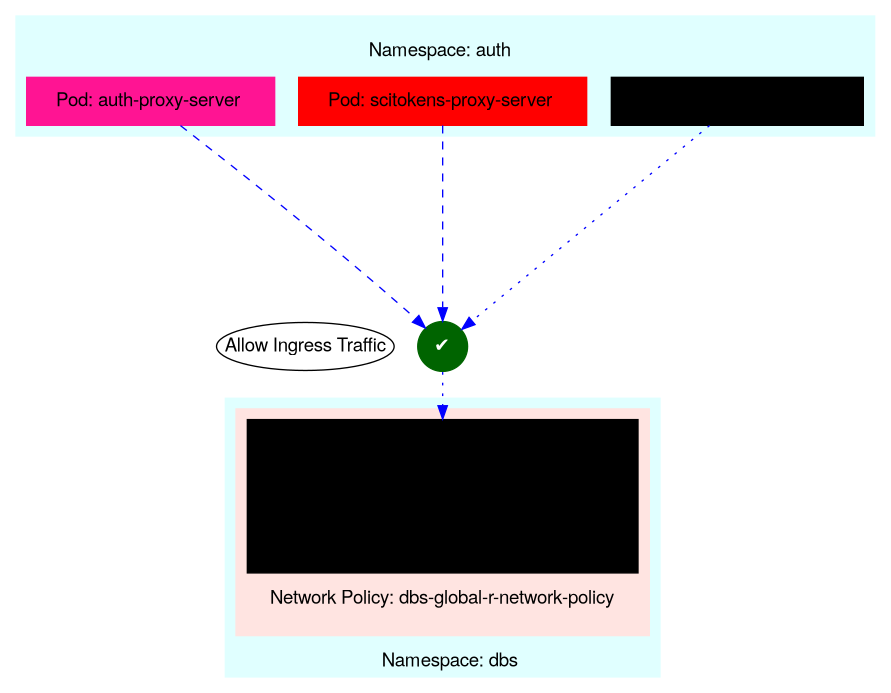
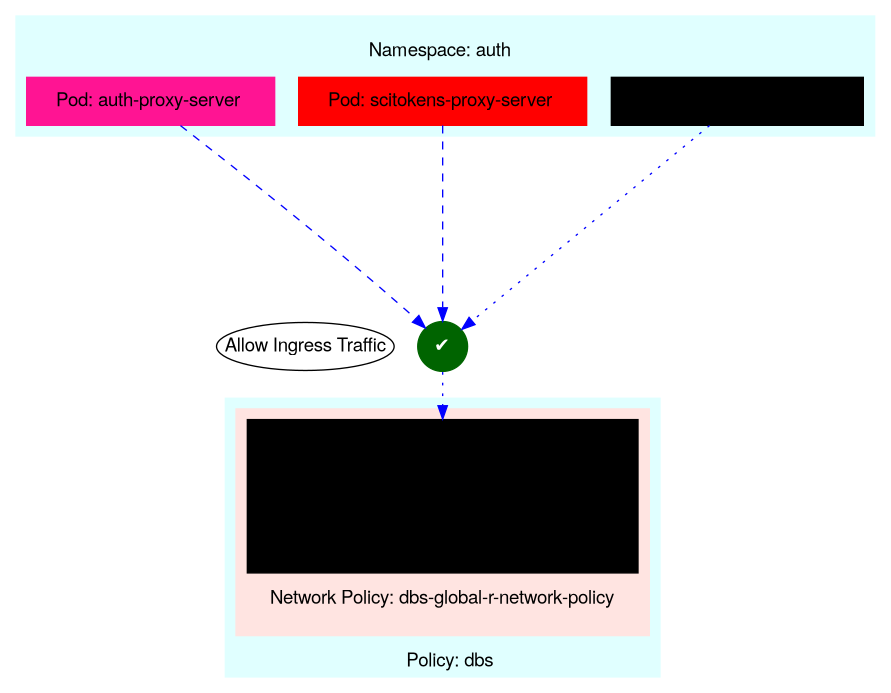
(443, 662) -> (443, 662)
